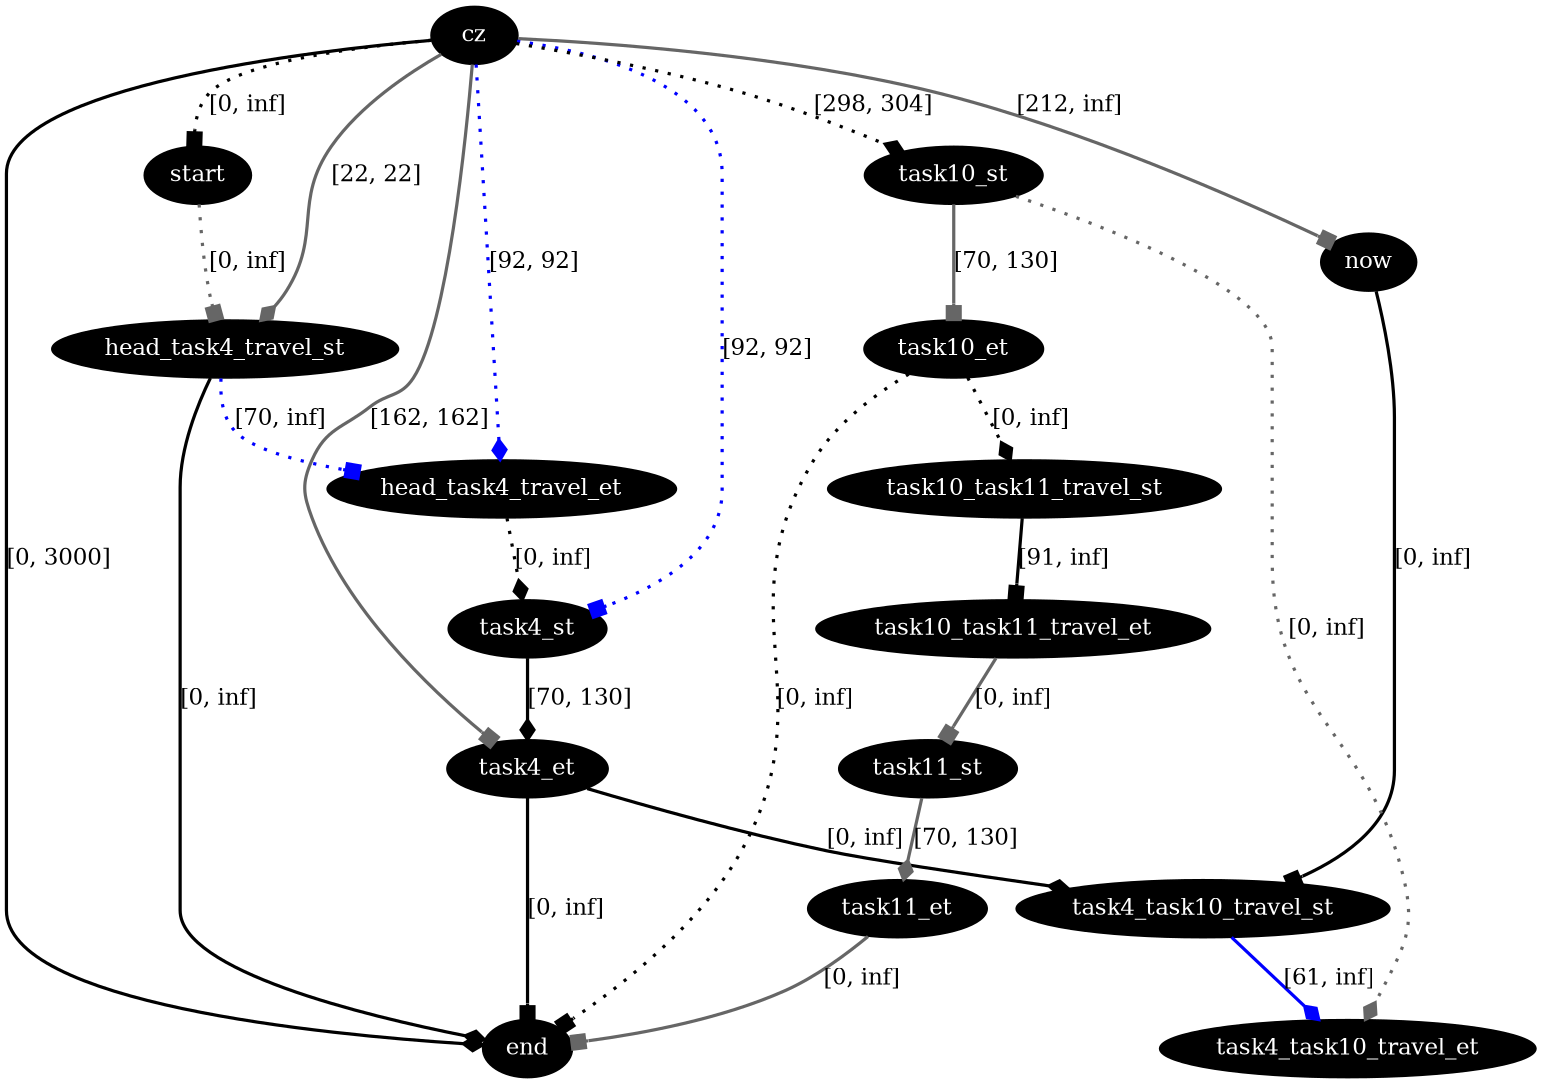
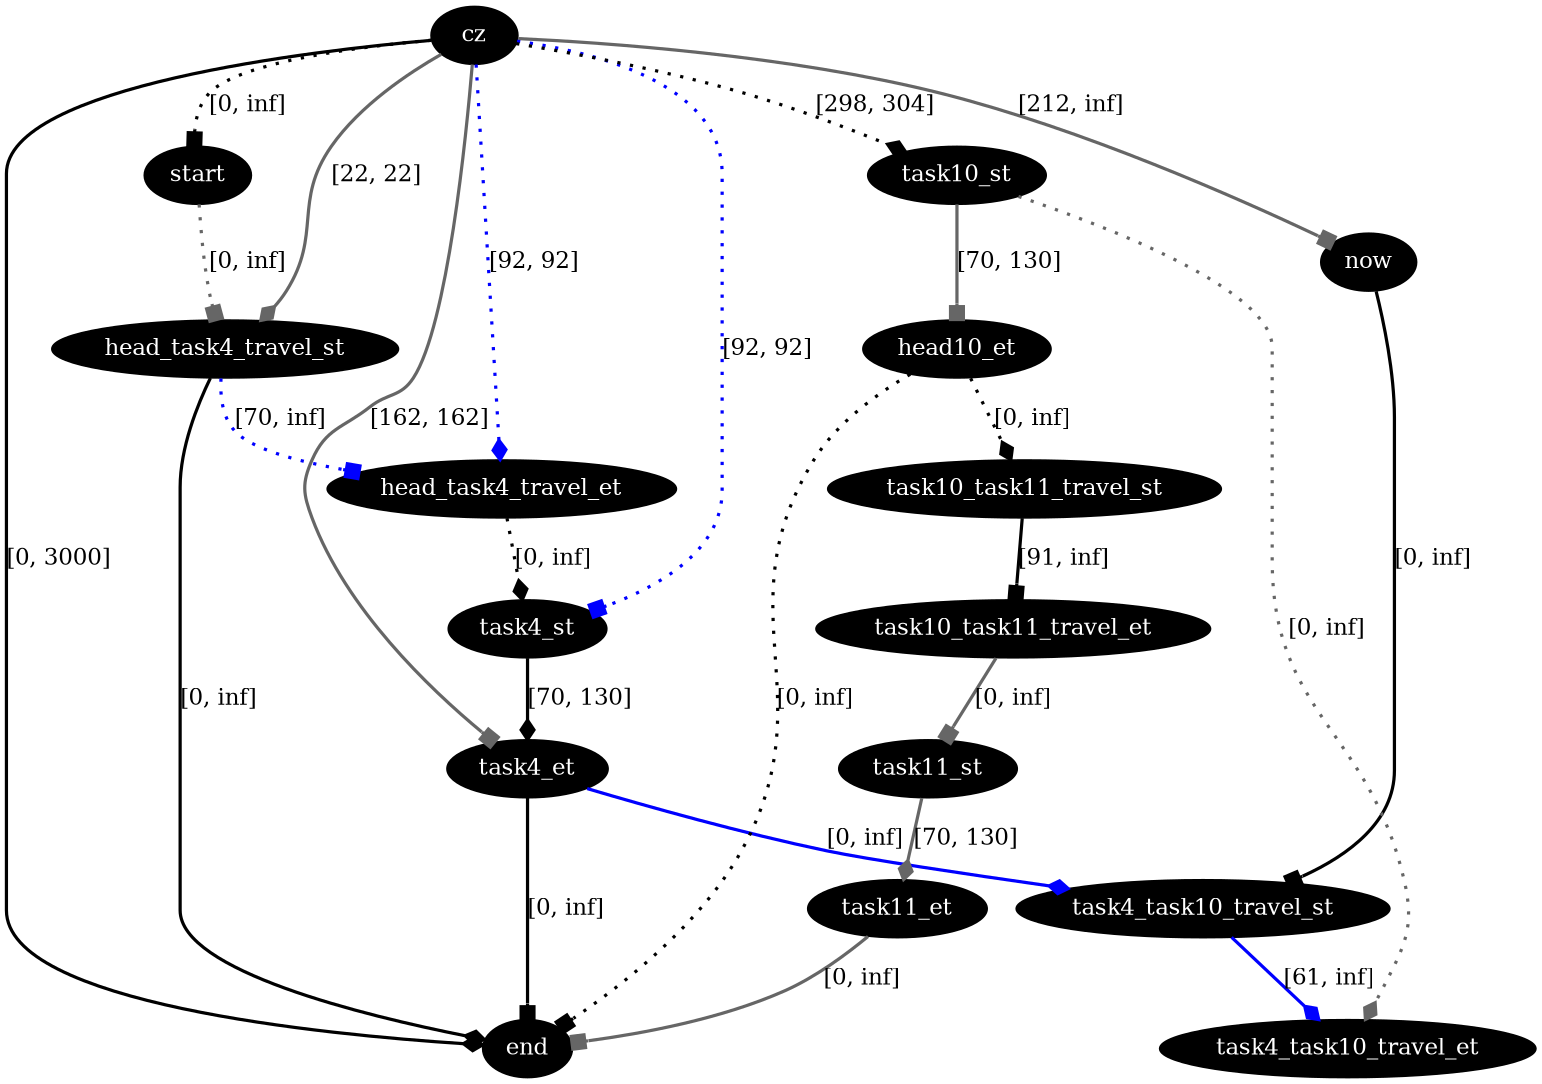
(954, 349) -> (957, 349)
(816, 848) -> (816, 848)
